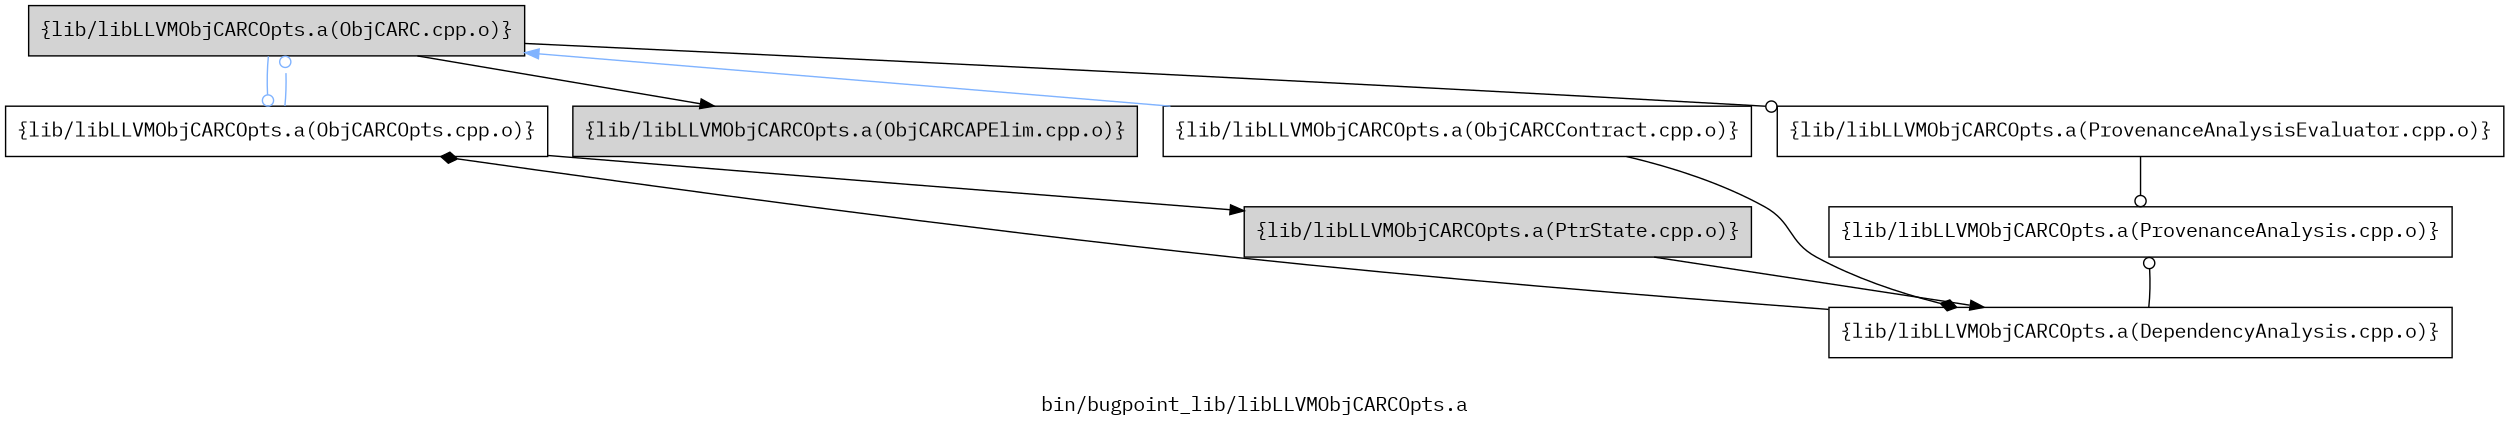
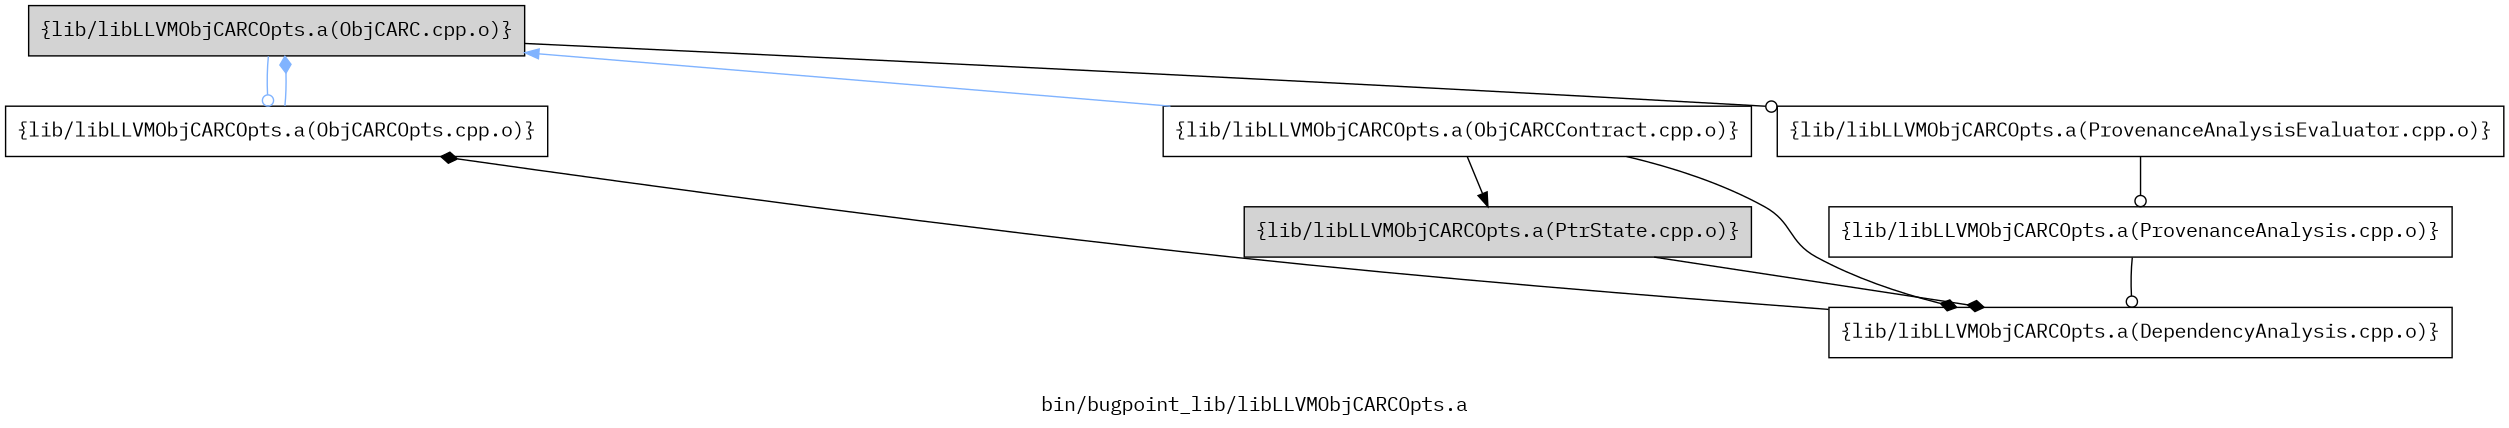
(286, 90) -> (286, 90)
(855, 131) -> none
(889, 183) -> (1475, 175)
(1812, 281) -> (1812, 281)
(2150, 288) -> (2131, 277)
